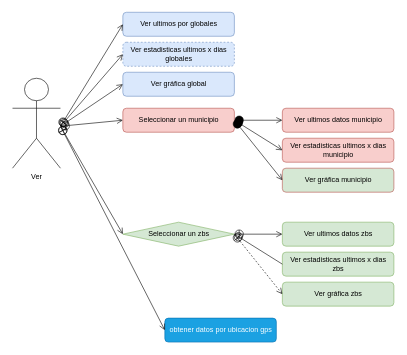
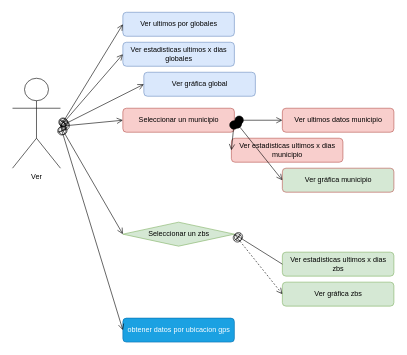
(179, 54) -> (179, 54)
(179, 84) -> (200, 84)
(338, 150) -> (287, 150)
(262, 234) -> none
(338, 234) -> none
(221, 330) -> (179, 330)
